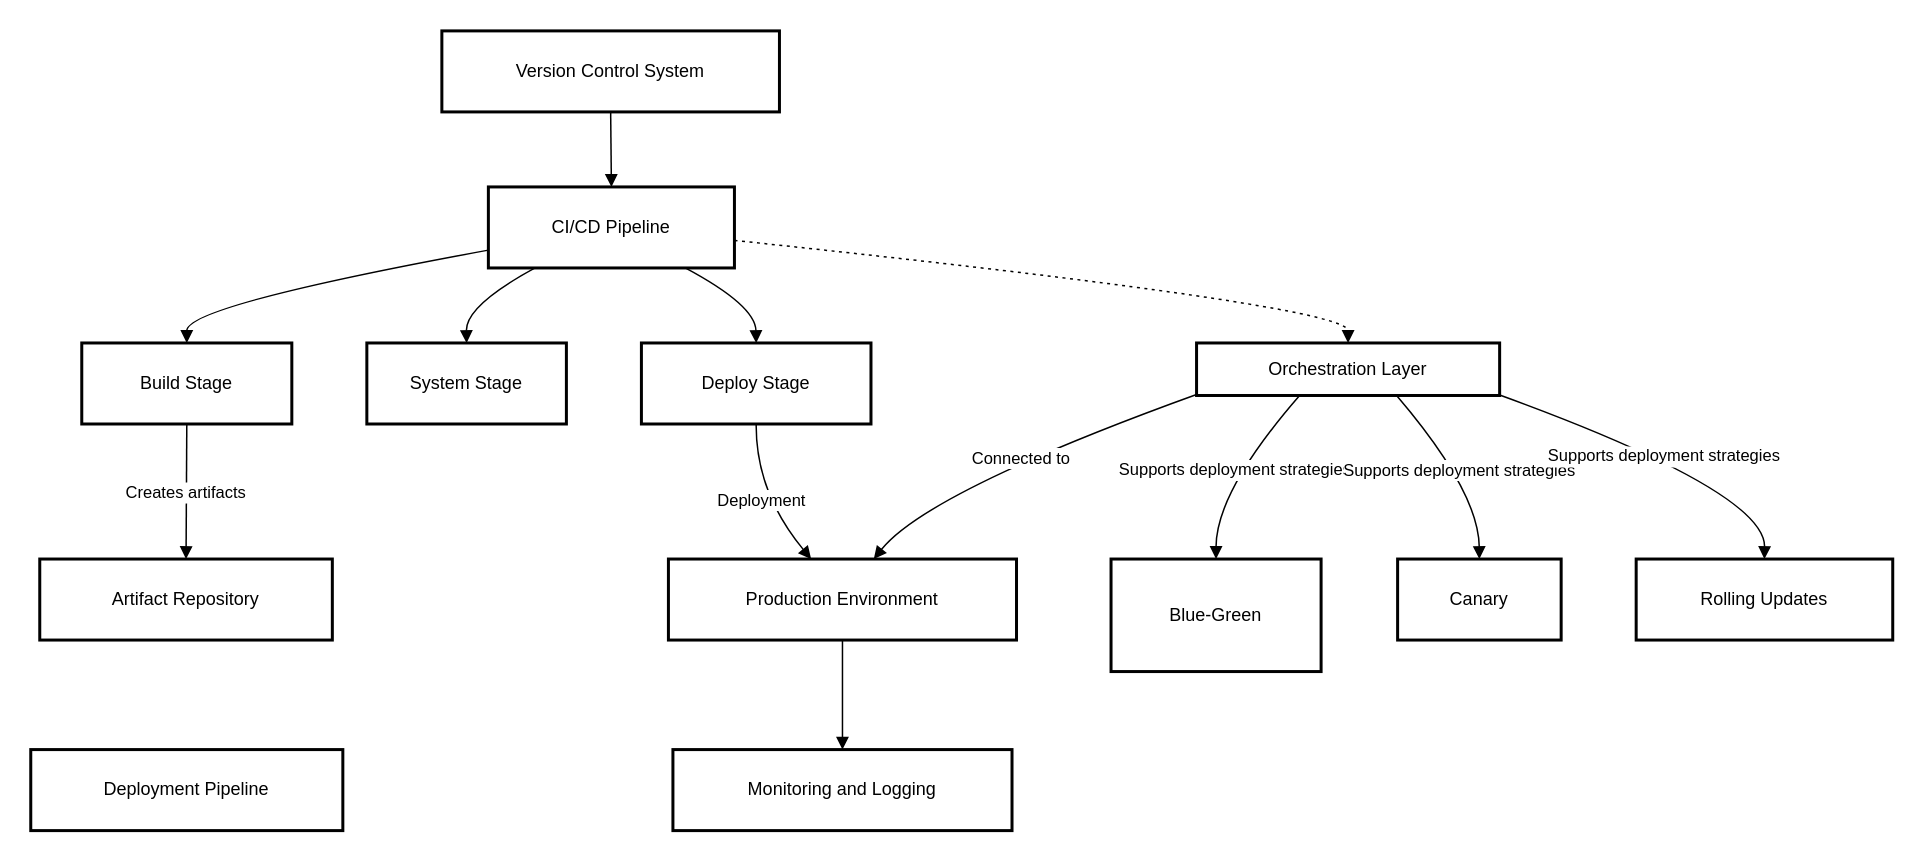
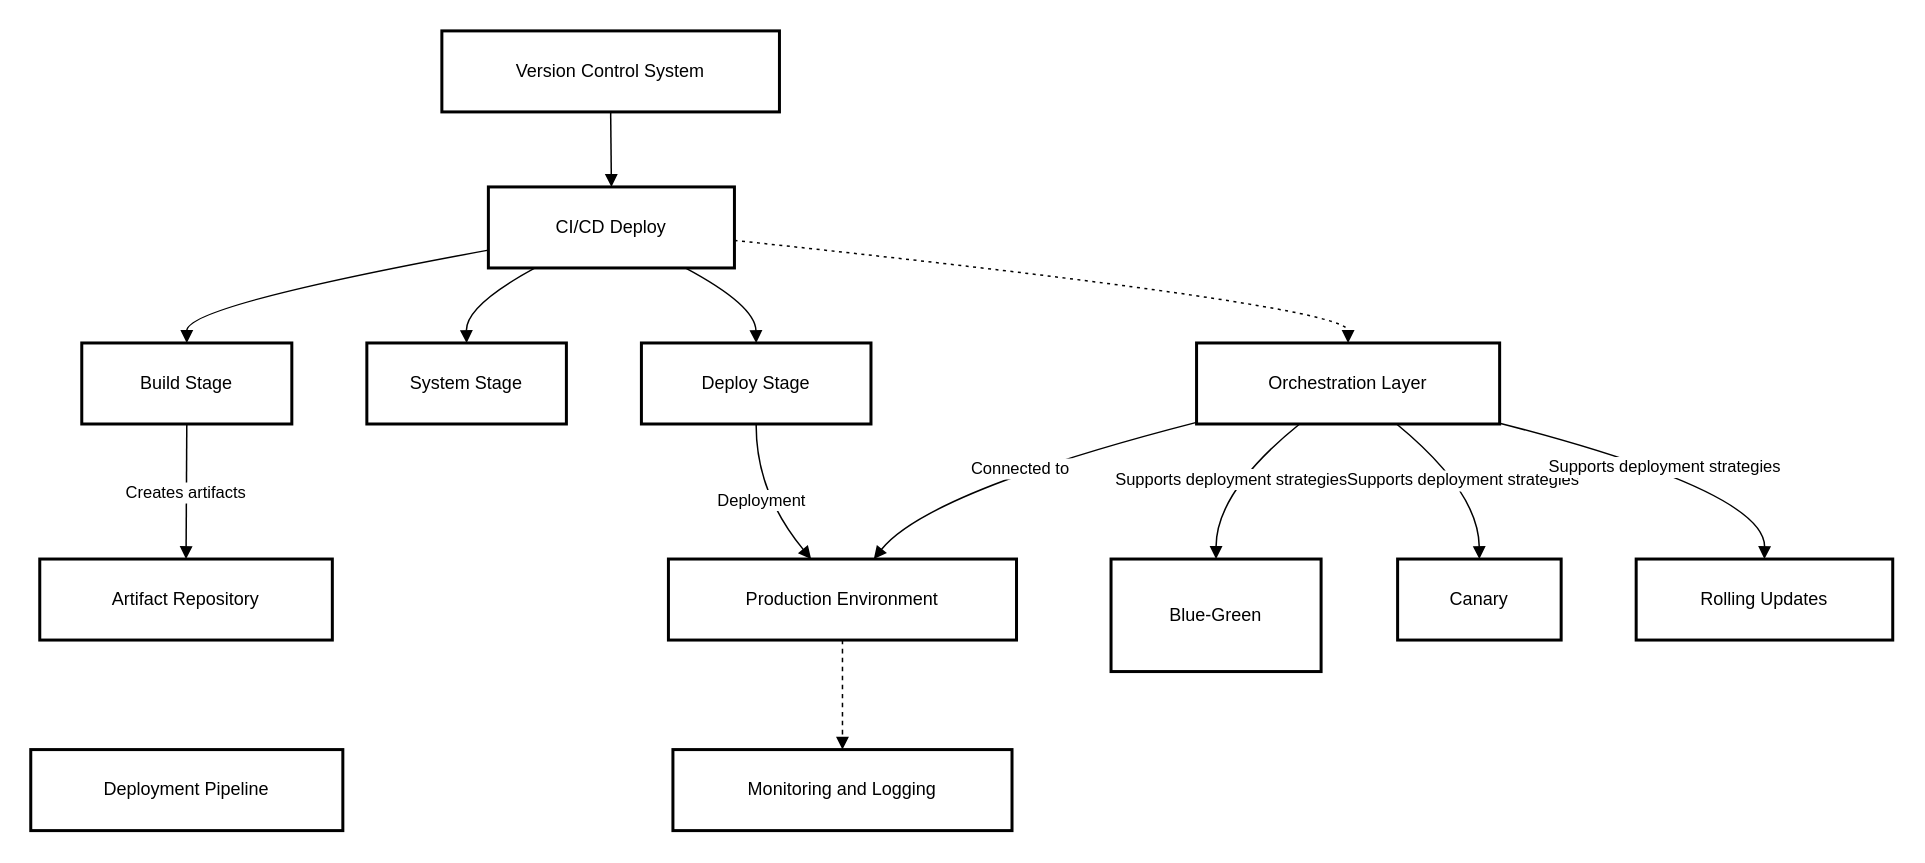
(611, 227) -> (611, 227)
(1348, 369) -> (1348, 383)
(842, 691) -> (842, 691)
